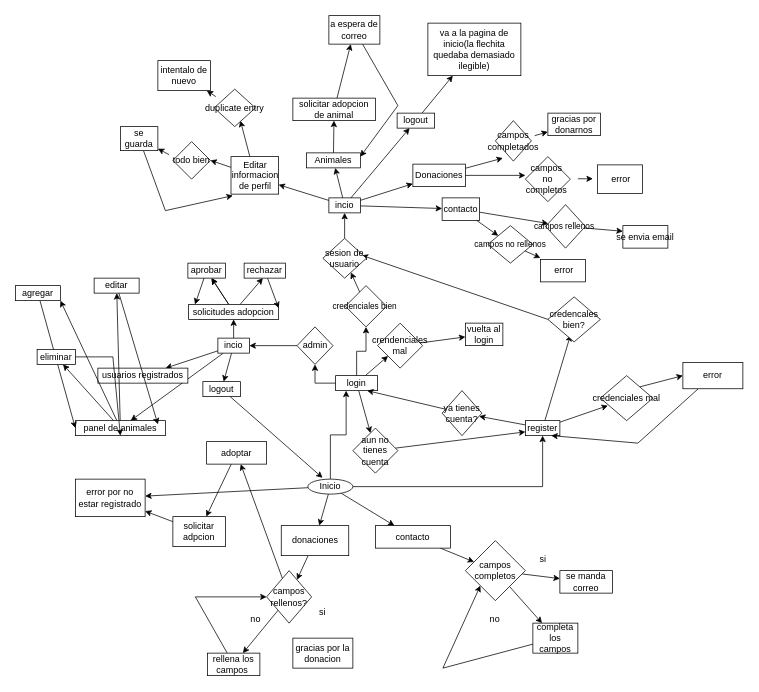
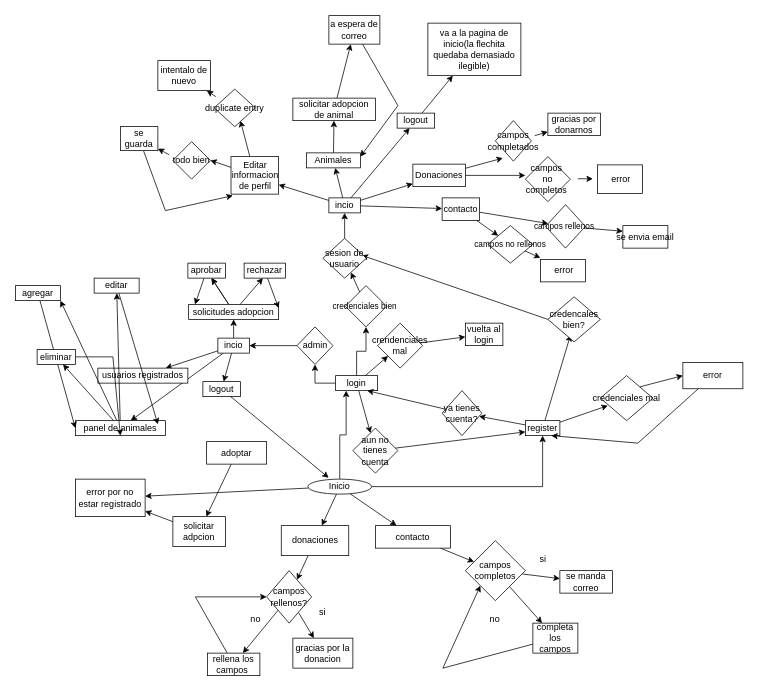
(330, 486) -> (340, 486)
(262, 523) -> (305, 622)
